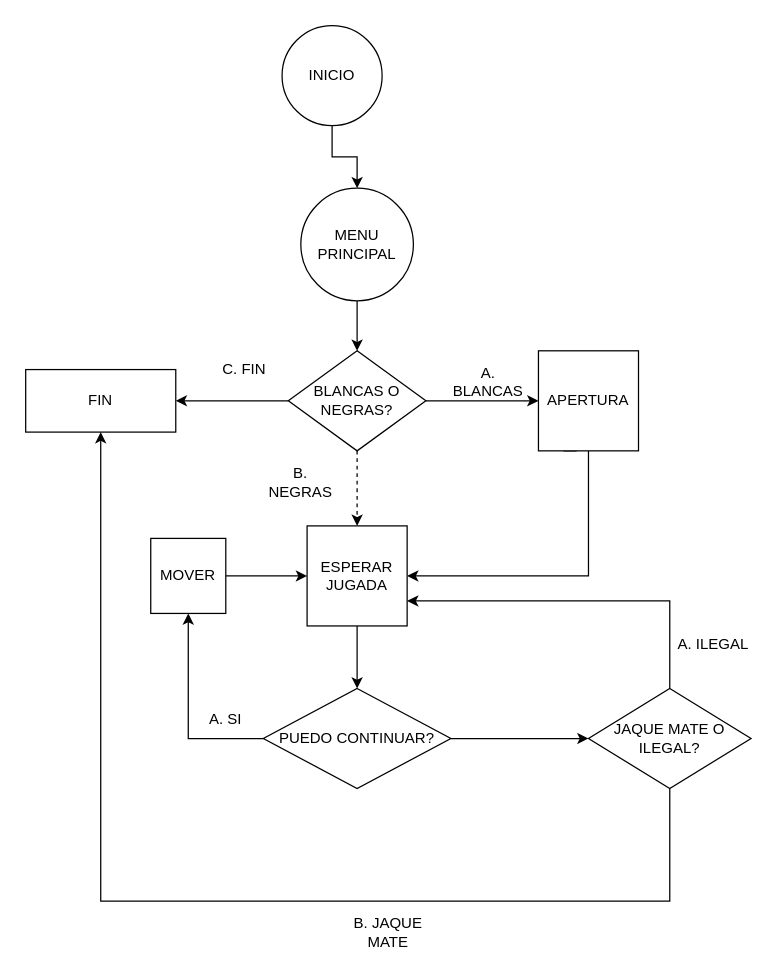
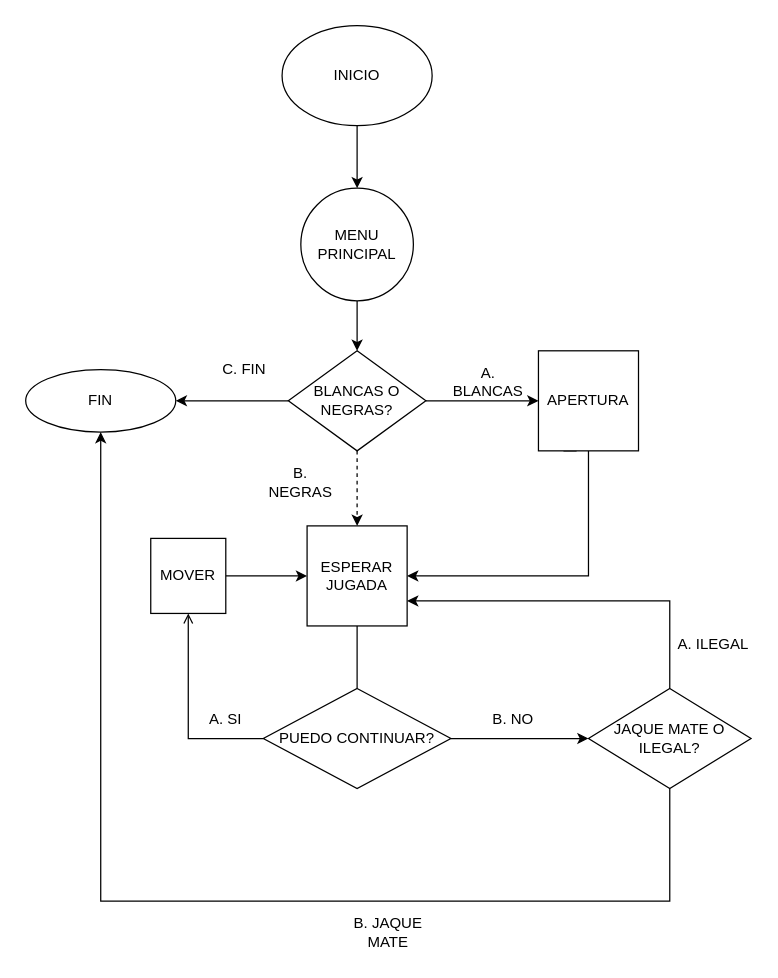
(332, 76) -> (357, 76)
(101, 401) -> (101, 401)
(188, 623) -> (188, 620)
(357, 678) -> (357, 682)
none -> (513, 719)
